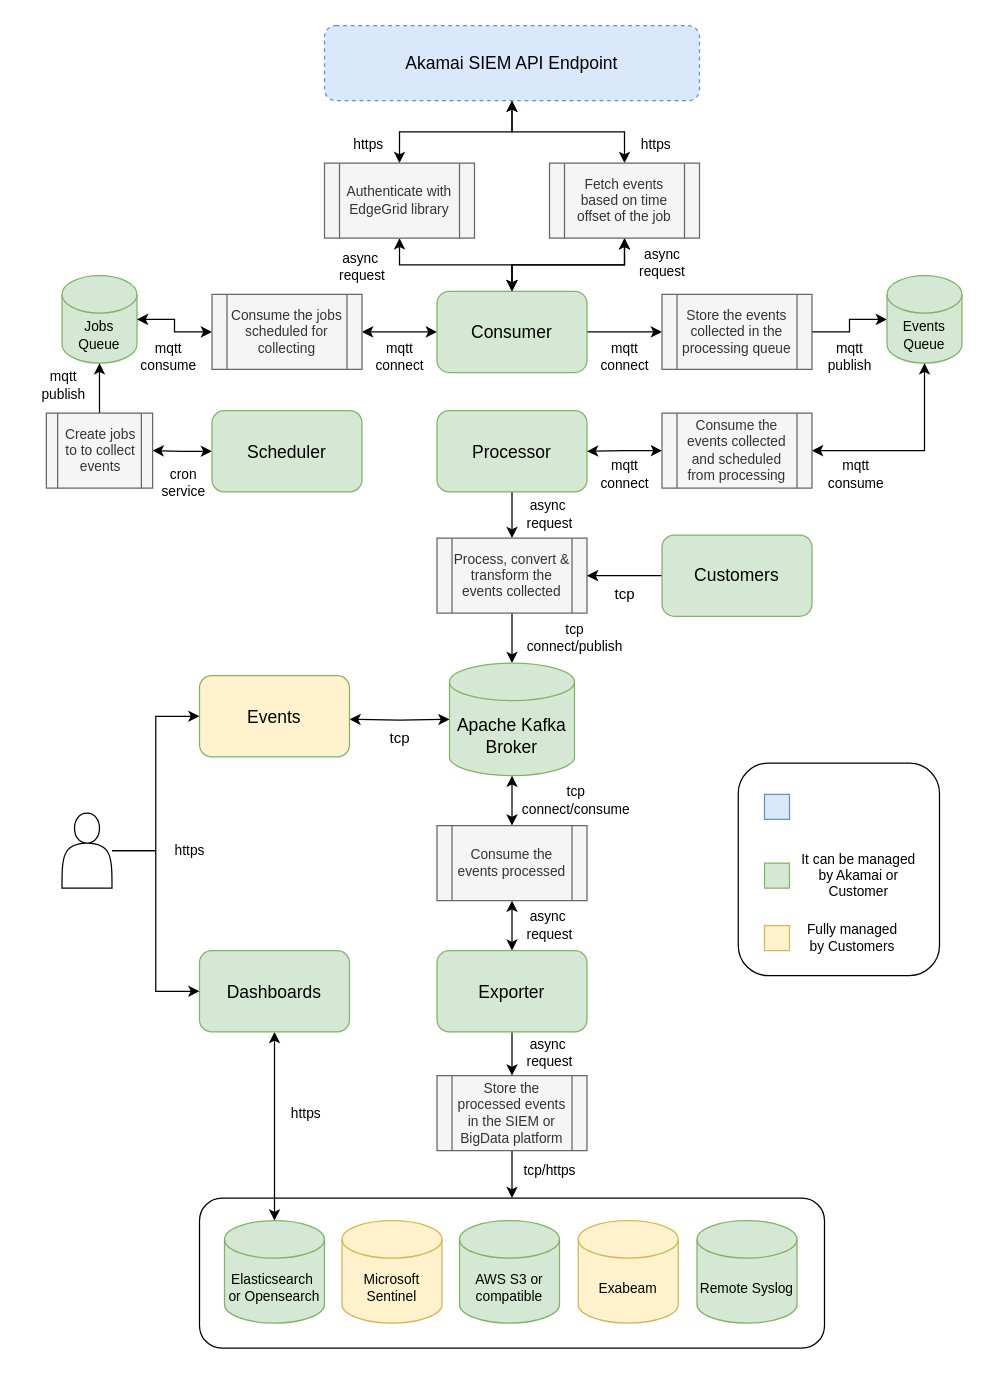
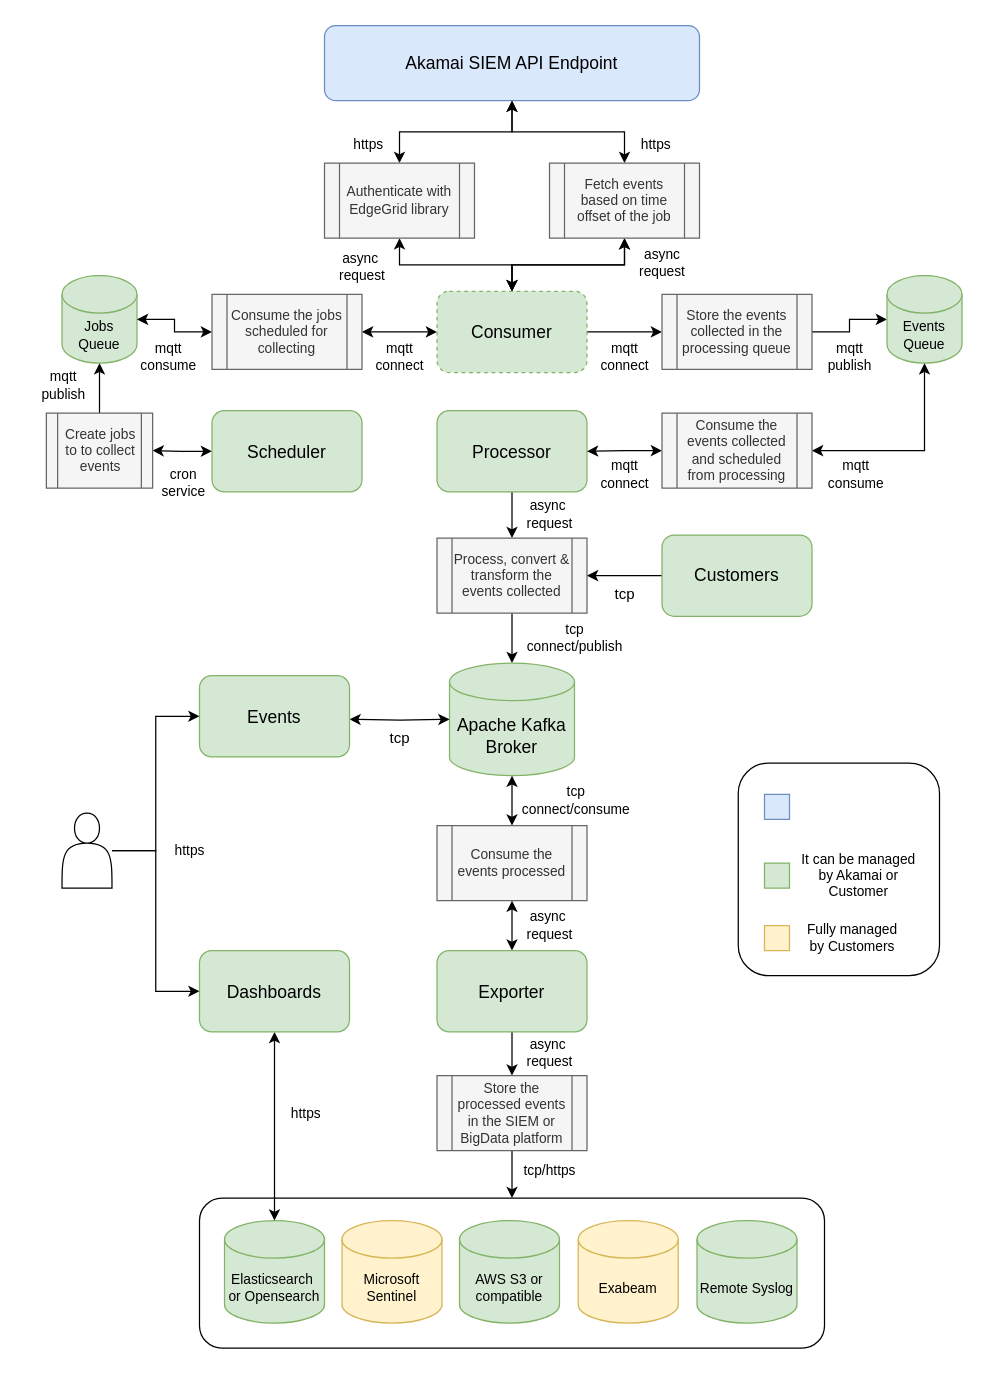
(512, 63) -> (512, 63)
(512, 332) -> (512, 332)
(274, 716) -> (274, 716)
